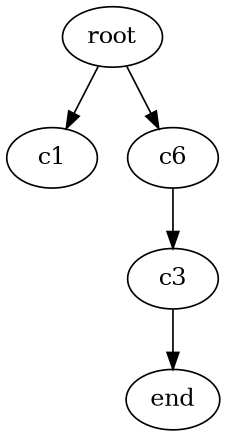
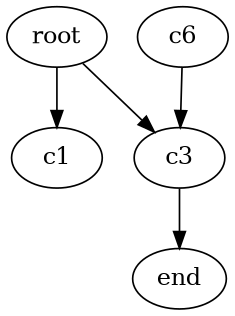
(139, 90) -> (112, 92)
